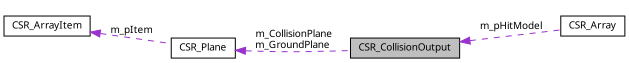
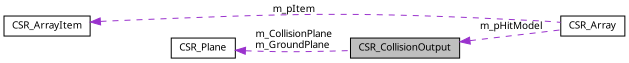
(136, 39) -> (331, 14)
